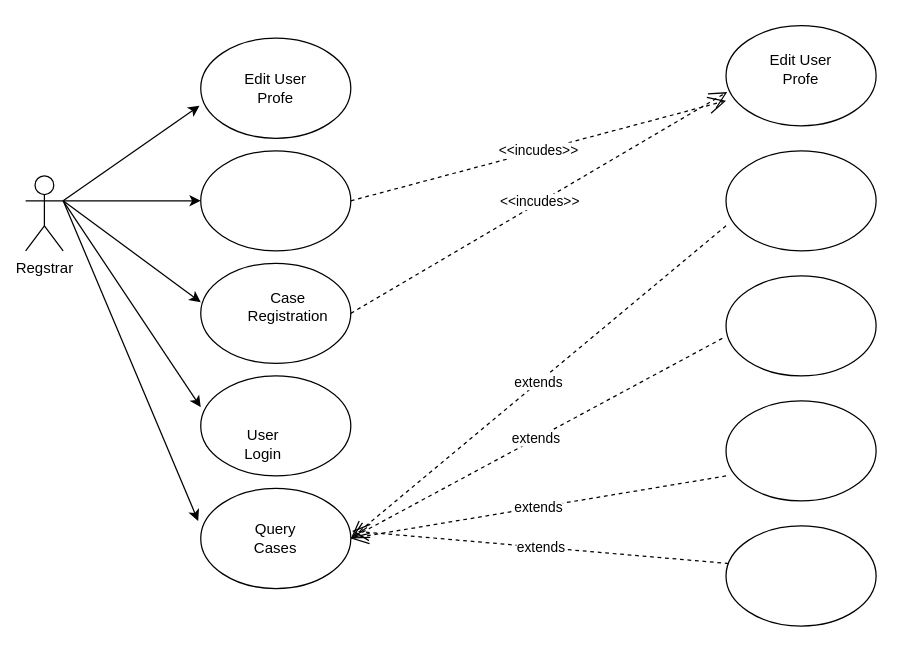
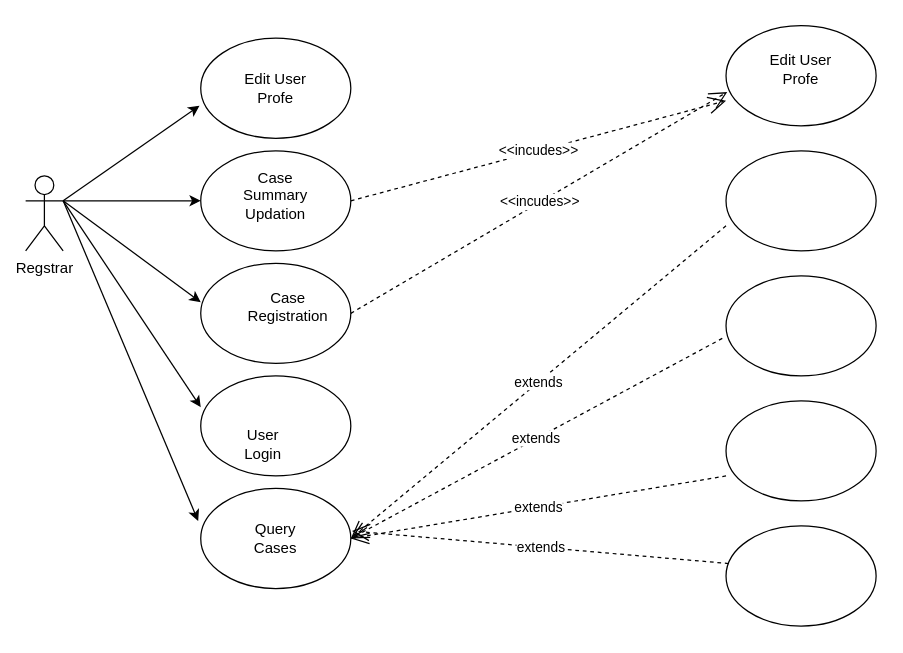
none -> (276, 196)
